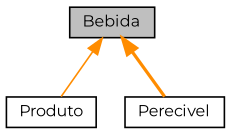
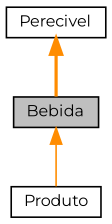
(148, 74) -> (56, 76)
